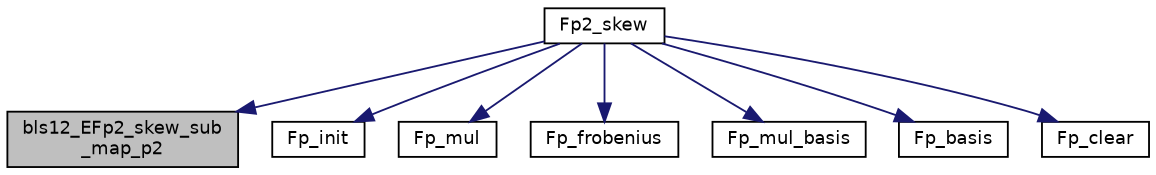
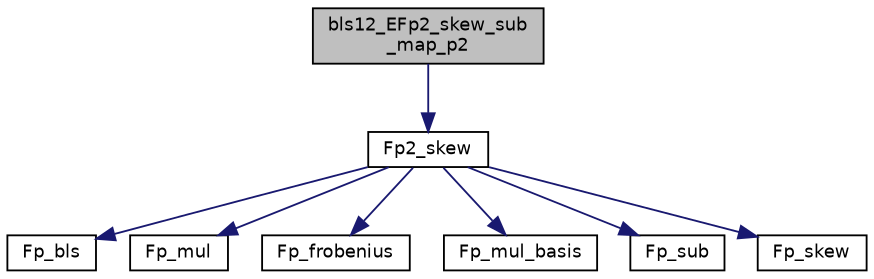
(400, 74) -> (428, 88)
(318, 139) -> (52, 253)
(953, 139) -> (677, 253)
(1096, 139) -> (812, 253)
